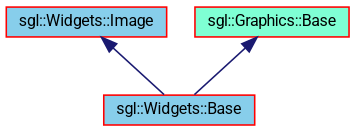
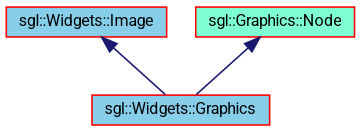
(272, 22) -> (275, 22)
(179, 110) -> (181, 110)
